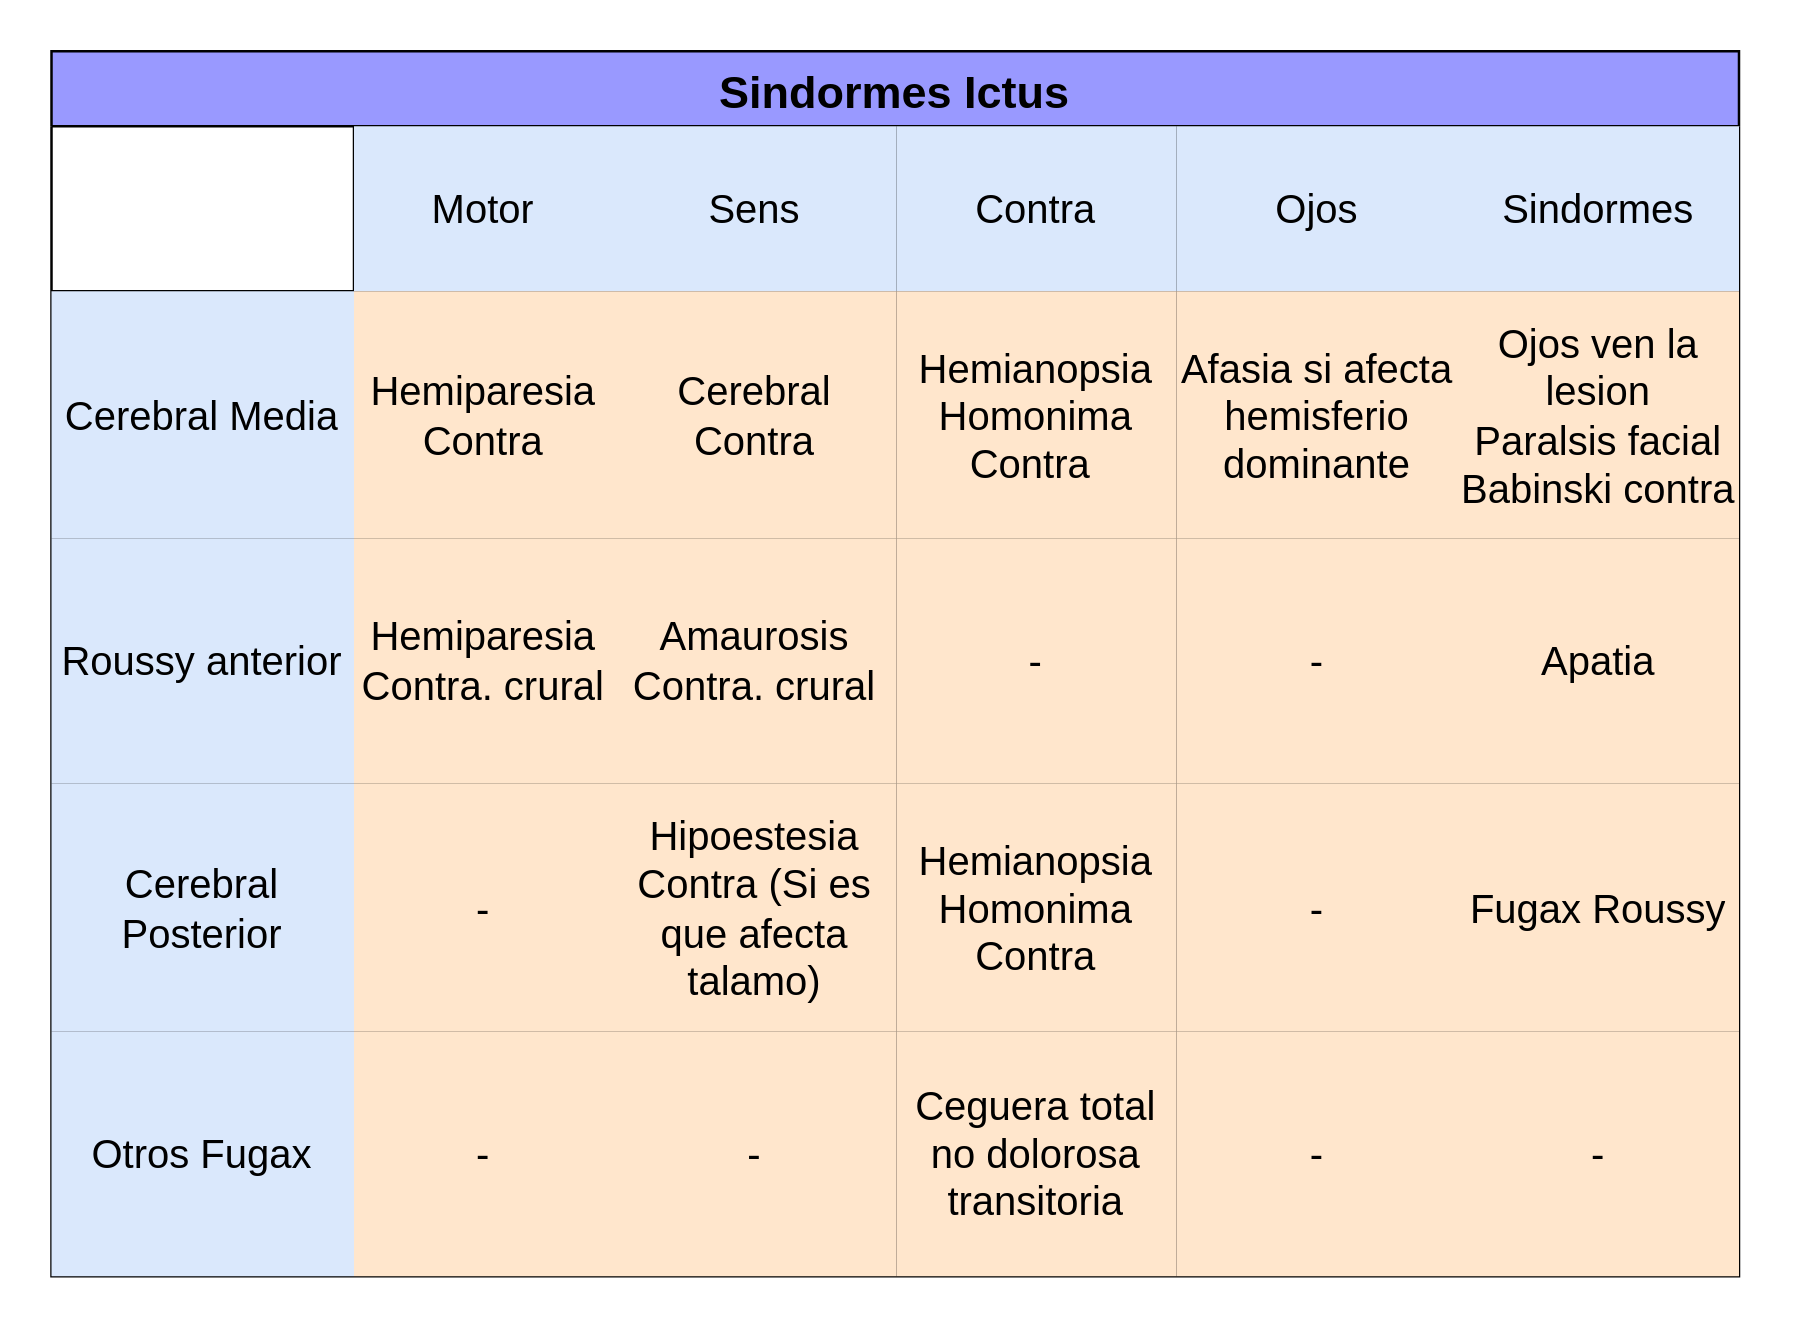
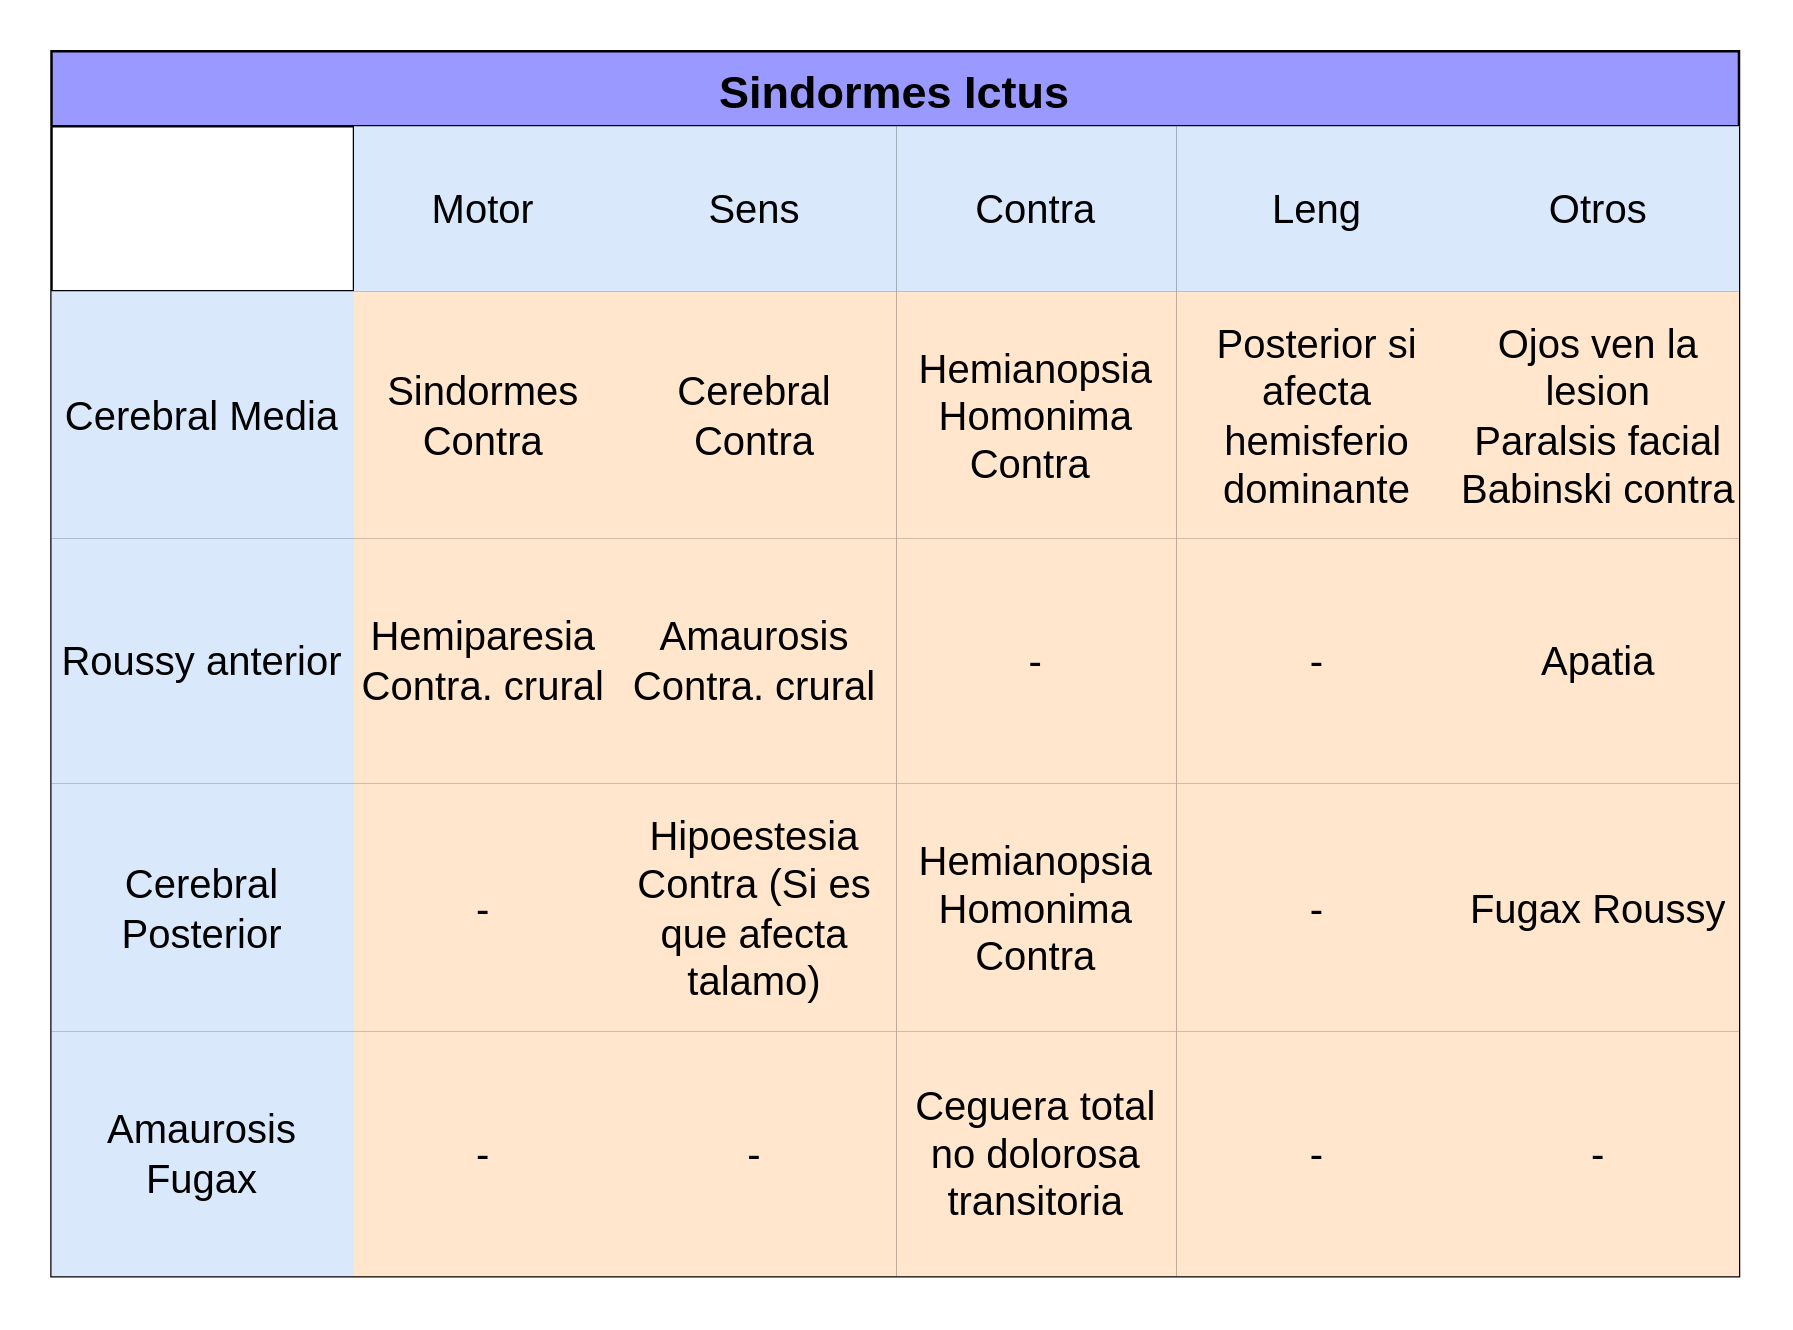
(1318, 209) -> (1318, 209)
(1599, 209) -> (1599, 209)
(484, 416) -> (484, 416)
(1318, 416) -> (1318, 416)
(203, 1154) -> (203, 1154)
